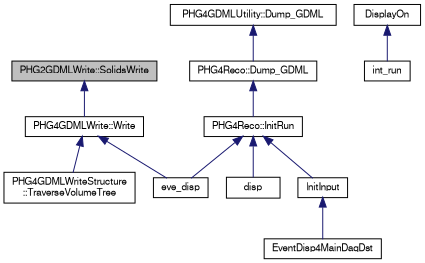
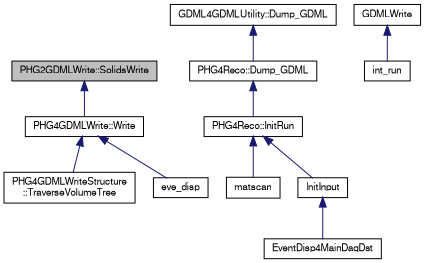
(253, 15) -> (253, 15)
(387, 15) -> (387, 15)
(213, 160) -> none
(253, 188) -> (253, 188)
